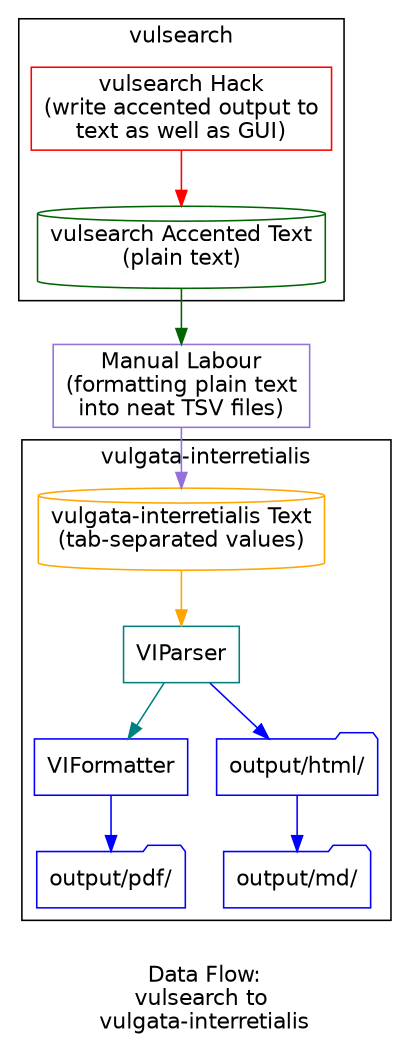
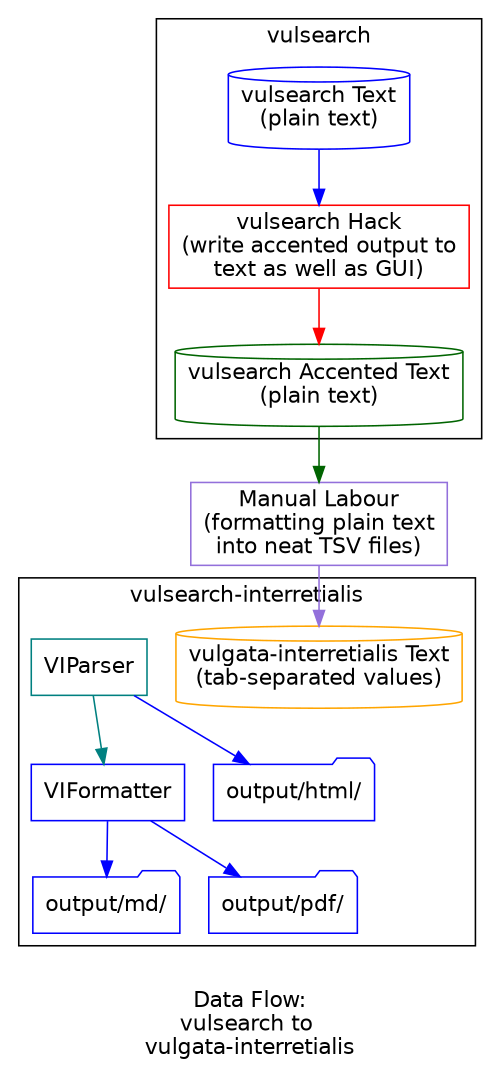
none -> (319, 108)
(206, 458) -> (247, 596)
(181, 590) -> none
(297, 816) -> (107, 841)
